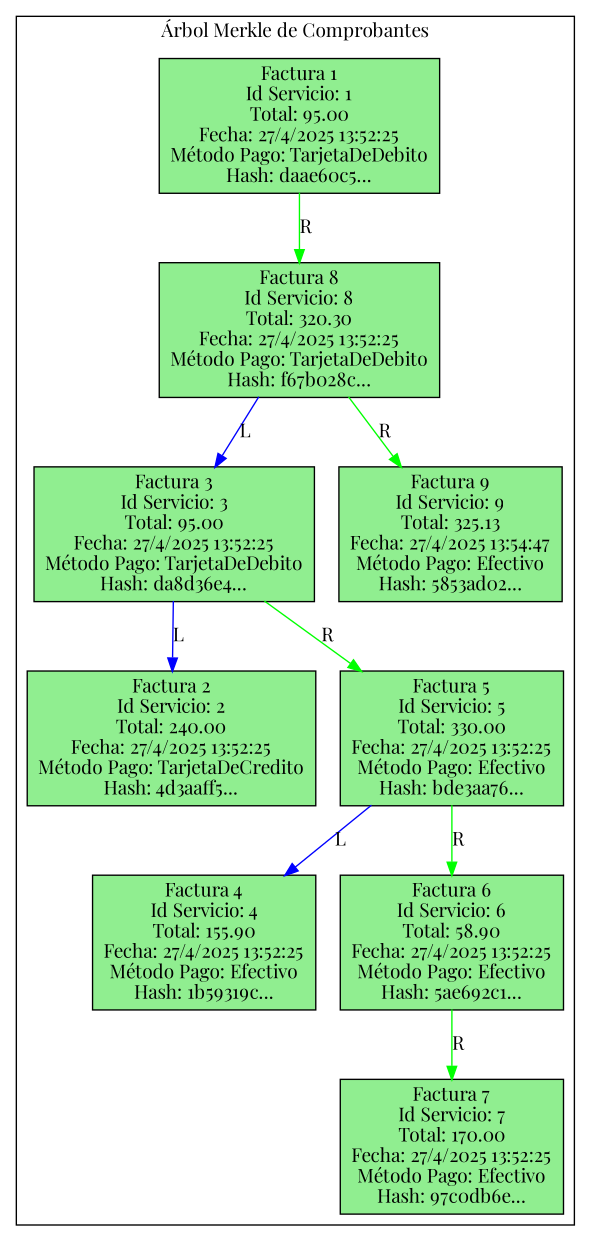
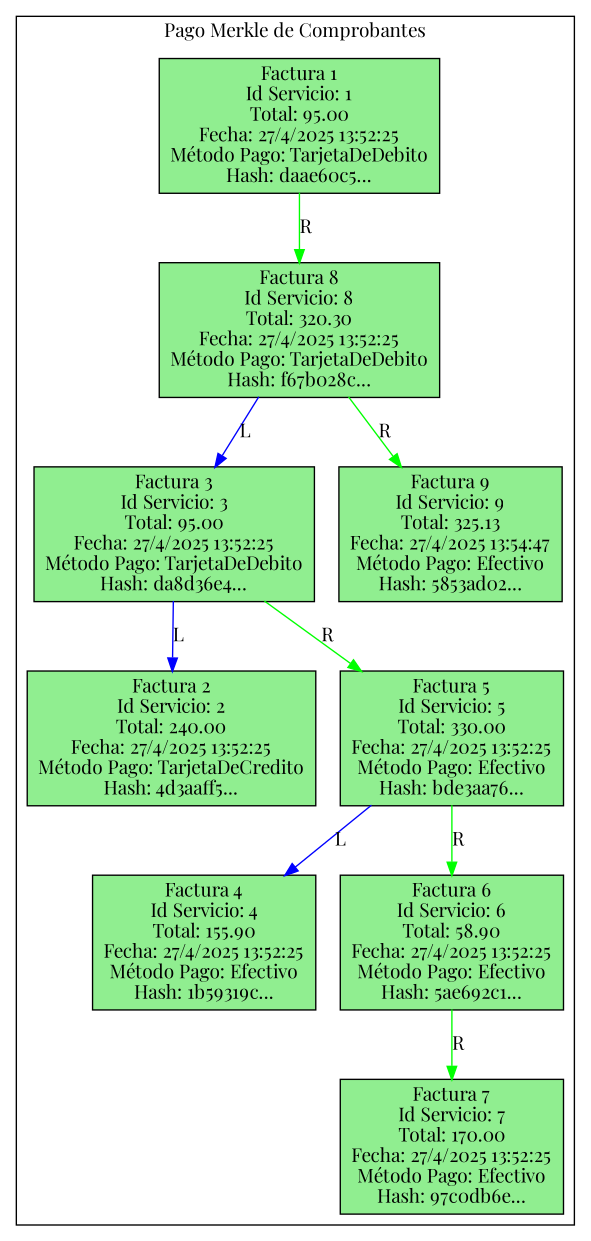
(295, 32) -> (295, 32)
